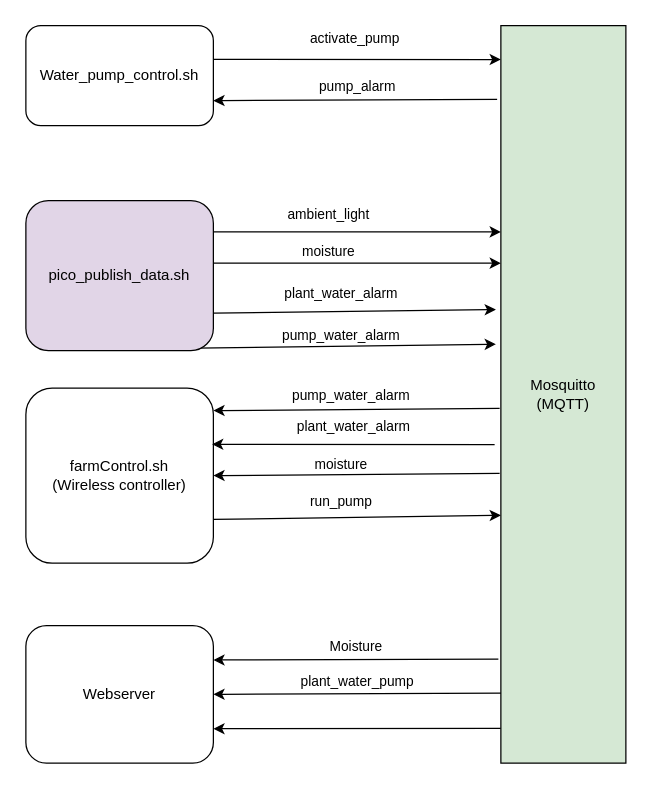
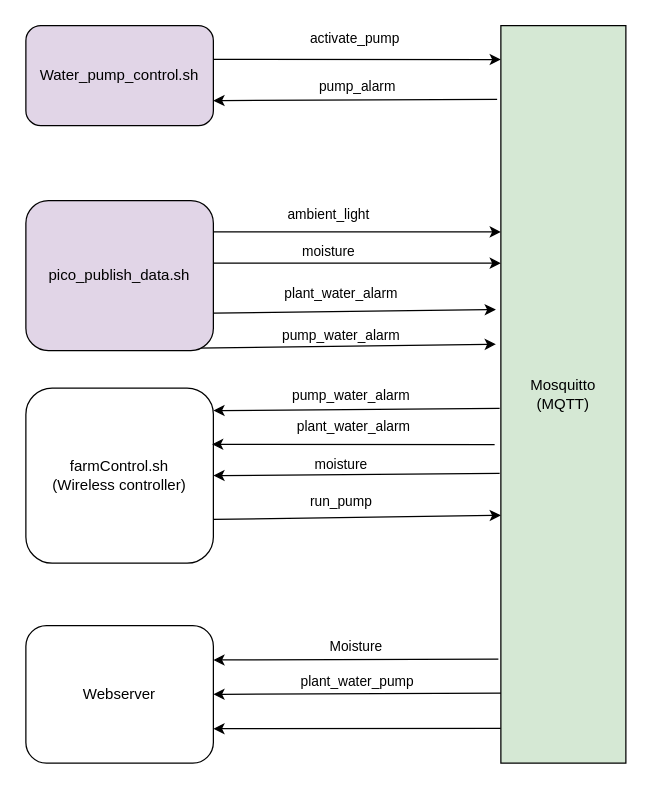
(119, 76) -> (119, 76)
